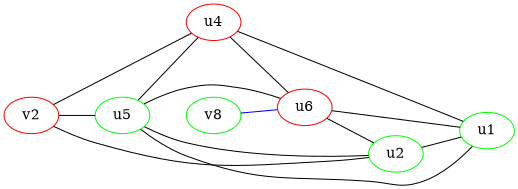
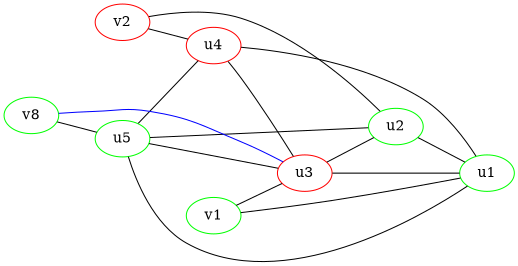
(305, 107) -> (305, 173)
(77, 115) -> (77, 127)
none -> (214, 216)
